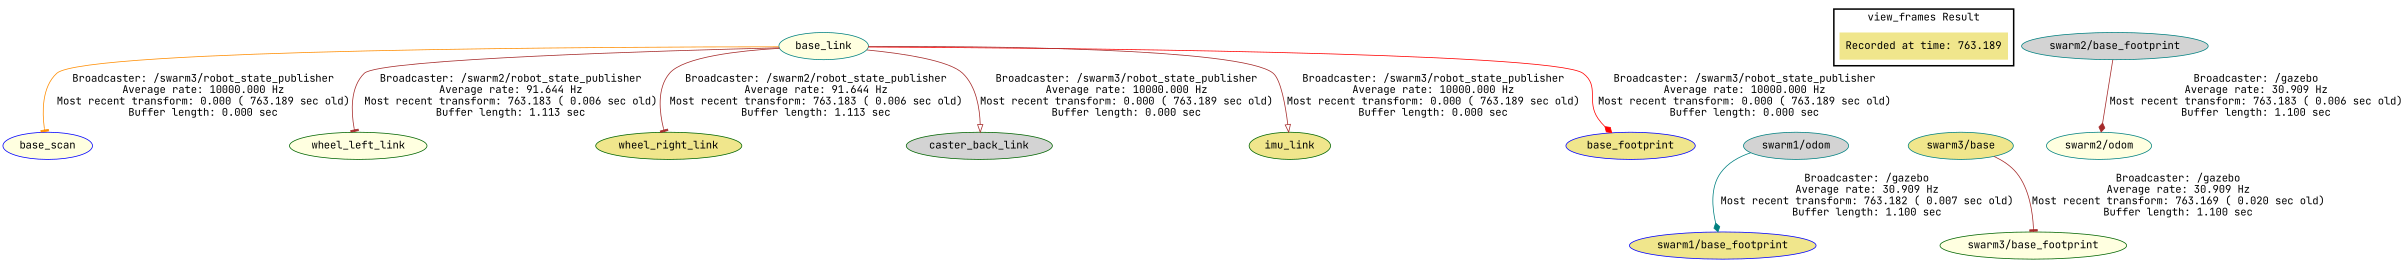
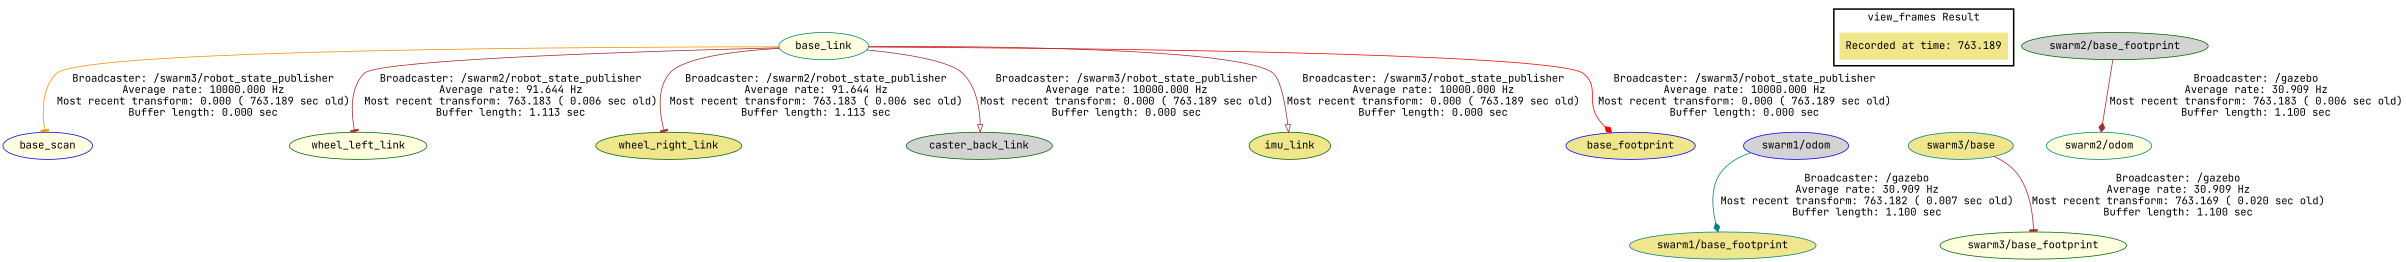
(2115, 46) -> (2115, 46)
(1796, 146) -> (1796, 146)
(1723, 246) -> (1723, 246)
